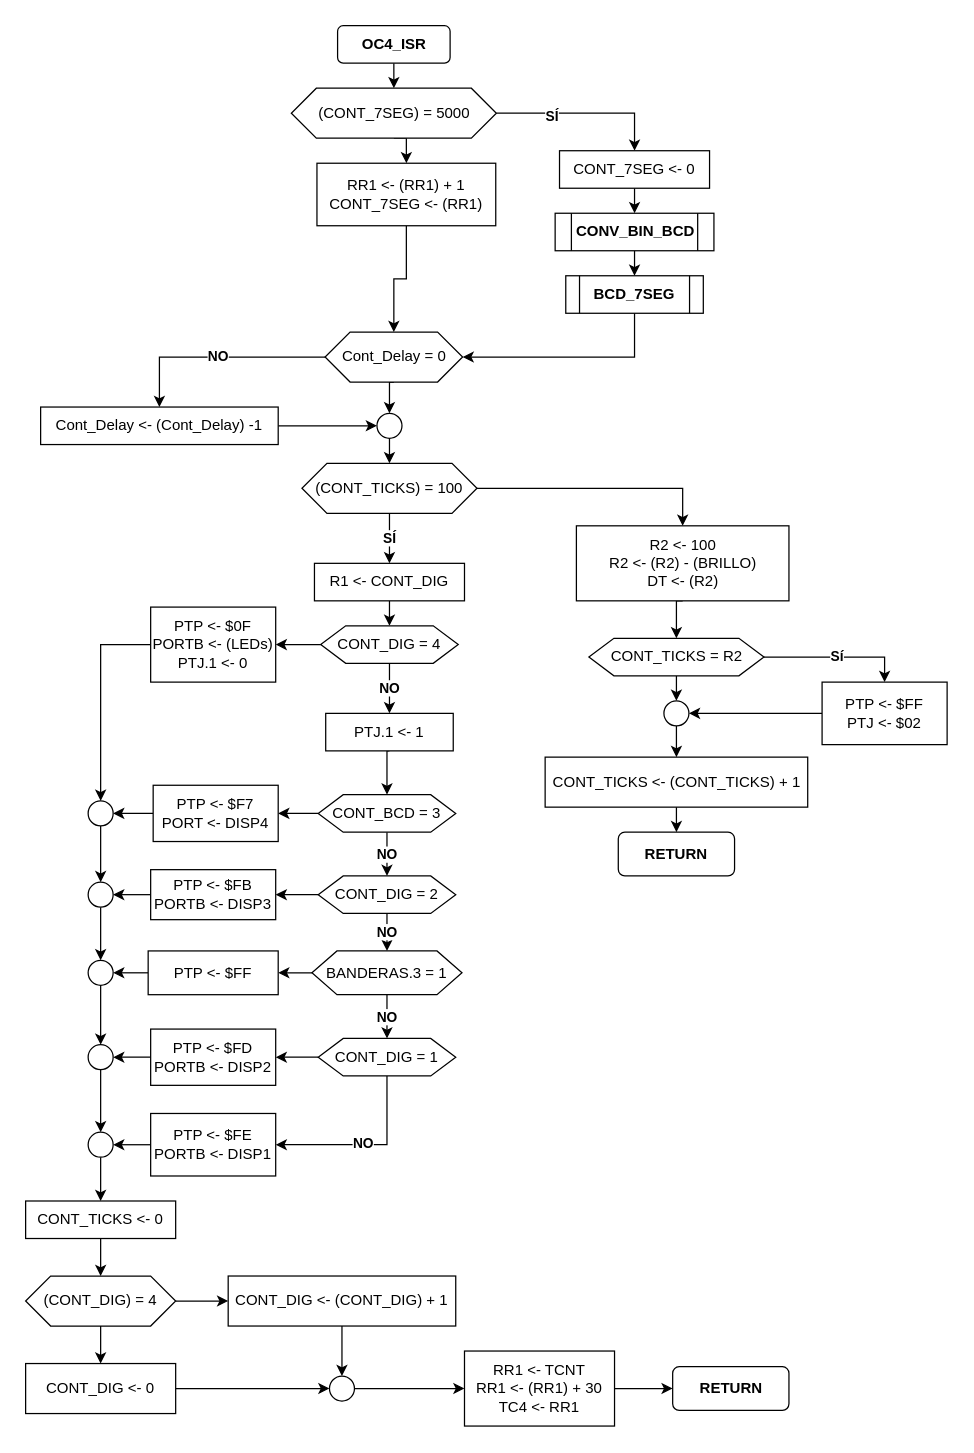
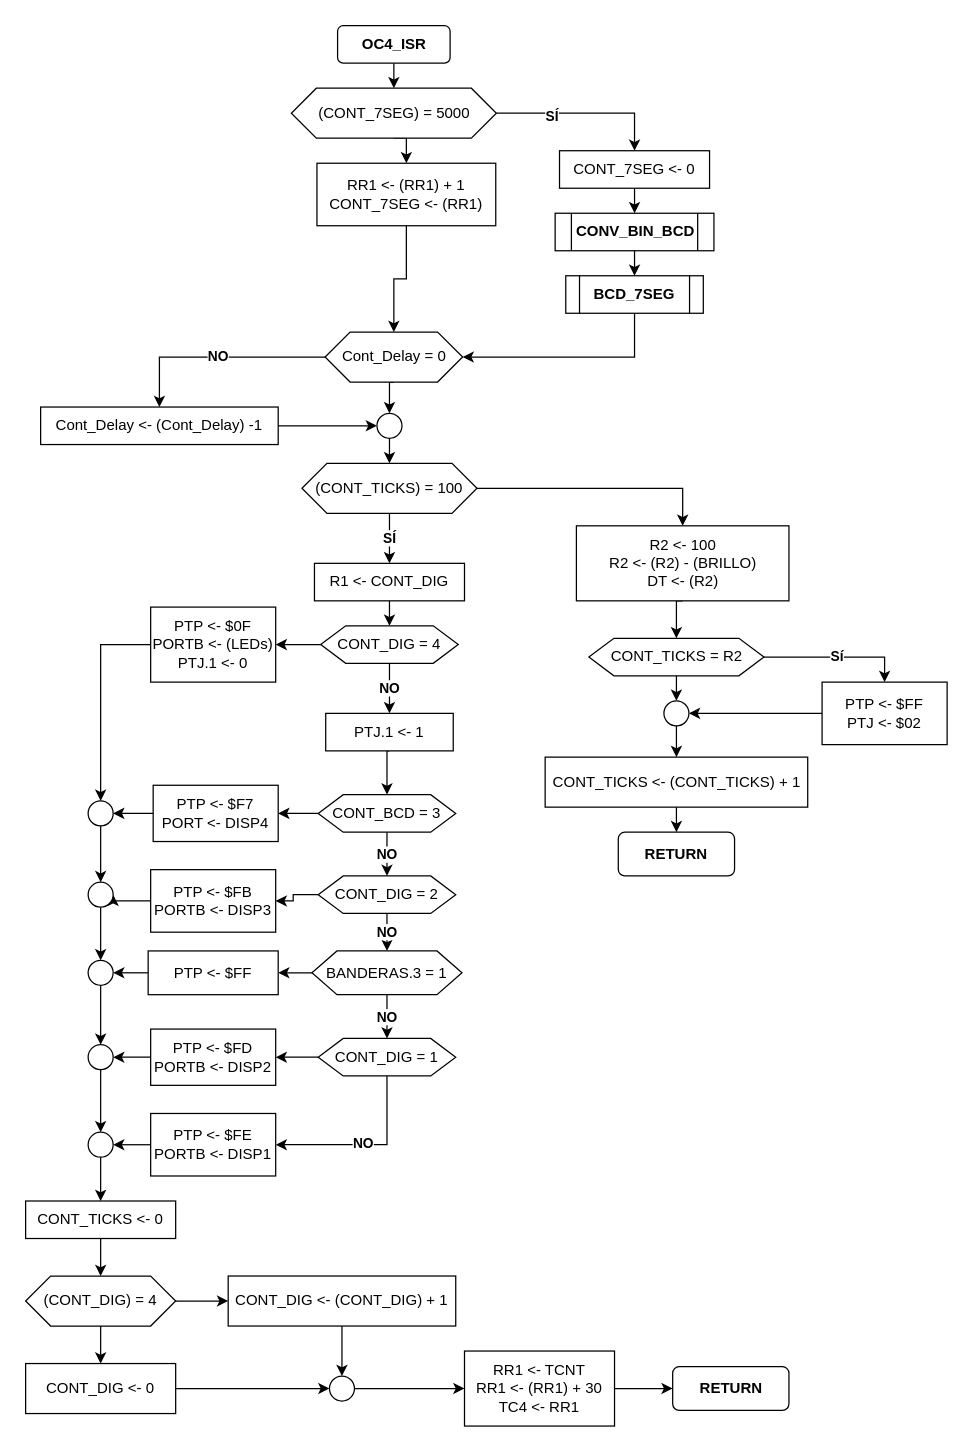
(213, 894) -> (213, 901)
